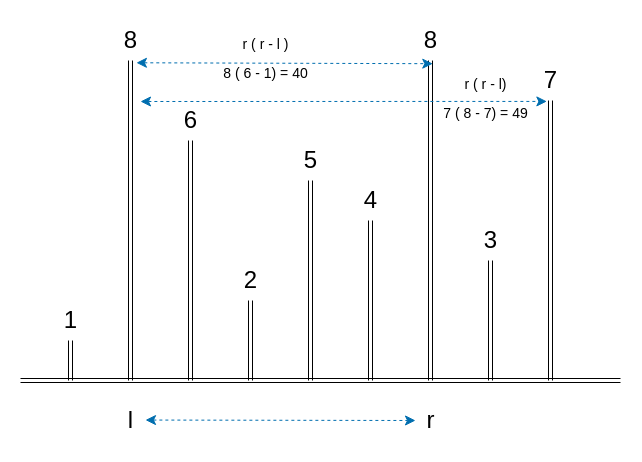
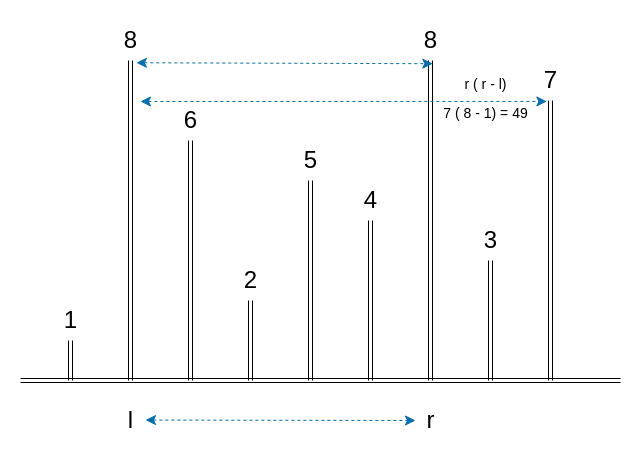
(266, 56) -> none
(486, 96) -> (486, 96)
